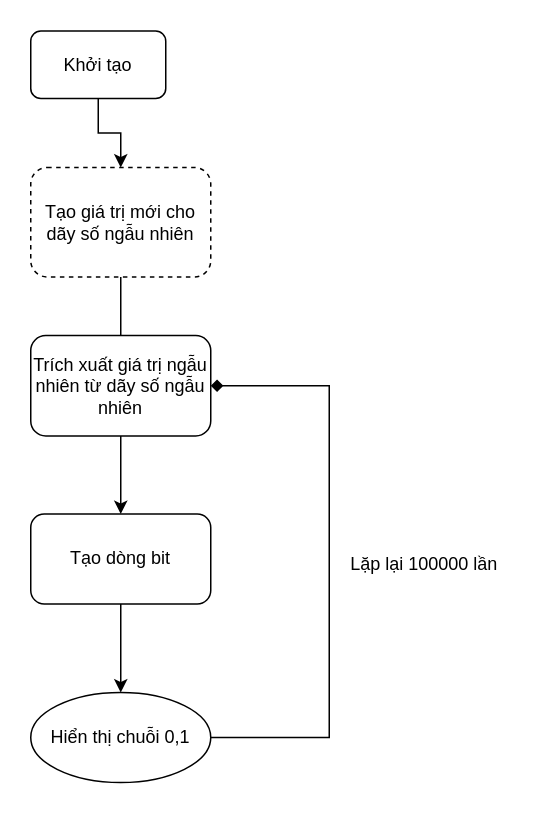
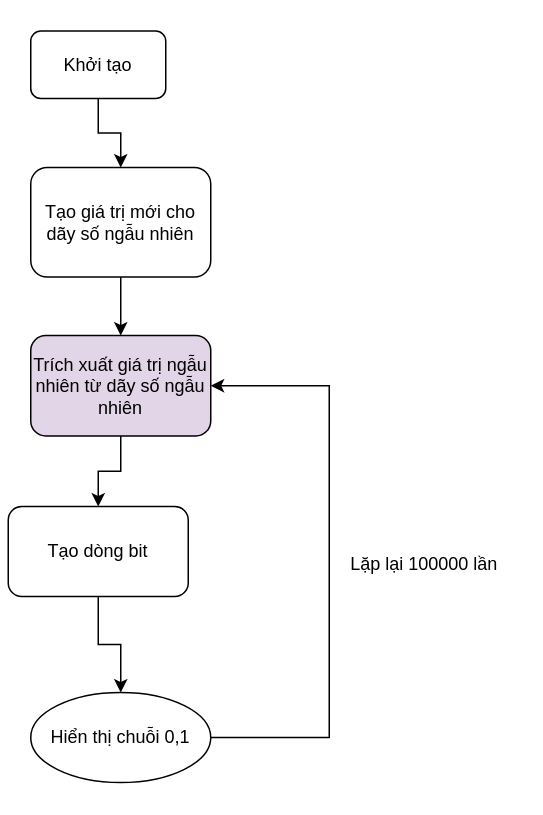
(121, 222) -> (121, 222)
(121, 328) -> (121, 324)
(121, 386) -> (121, 386)
(223, 386) -> (222, 386)
(121, 559) -> (98, 551)
